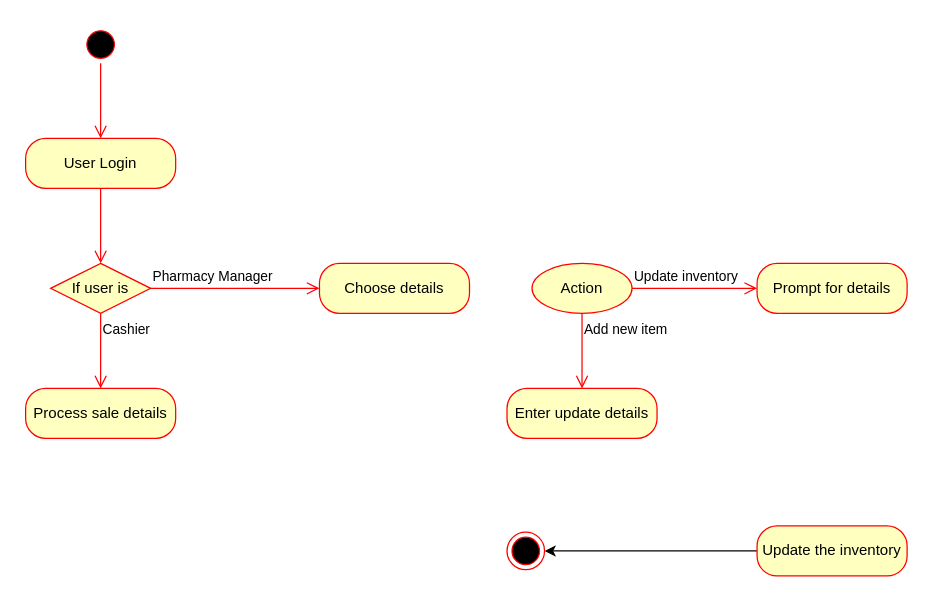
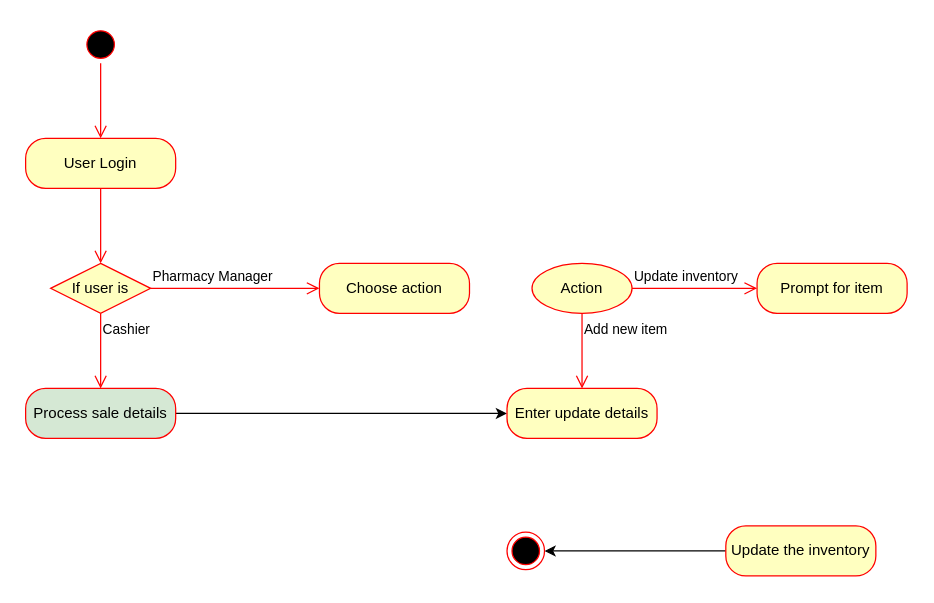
(394, 288) -> (394, 288)
(832, 288) -> (832, 288)
(101, 413) -> (101, 413)
none -> (337, 413)
(832, 551) -> (801, 551)
